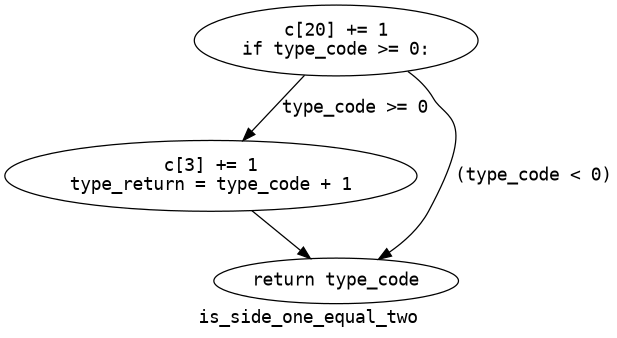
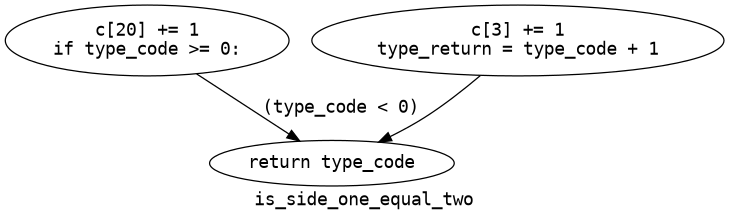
(278, 103) -> none
